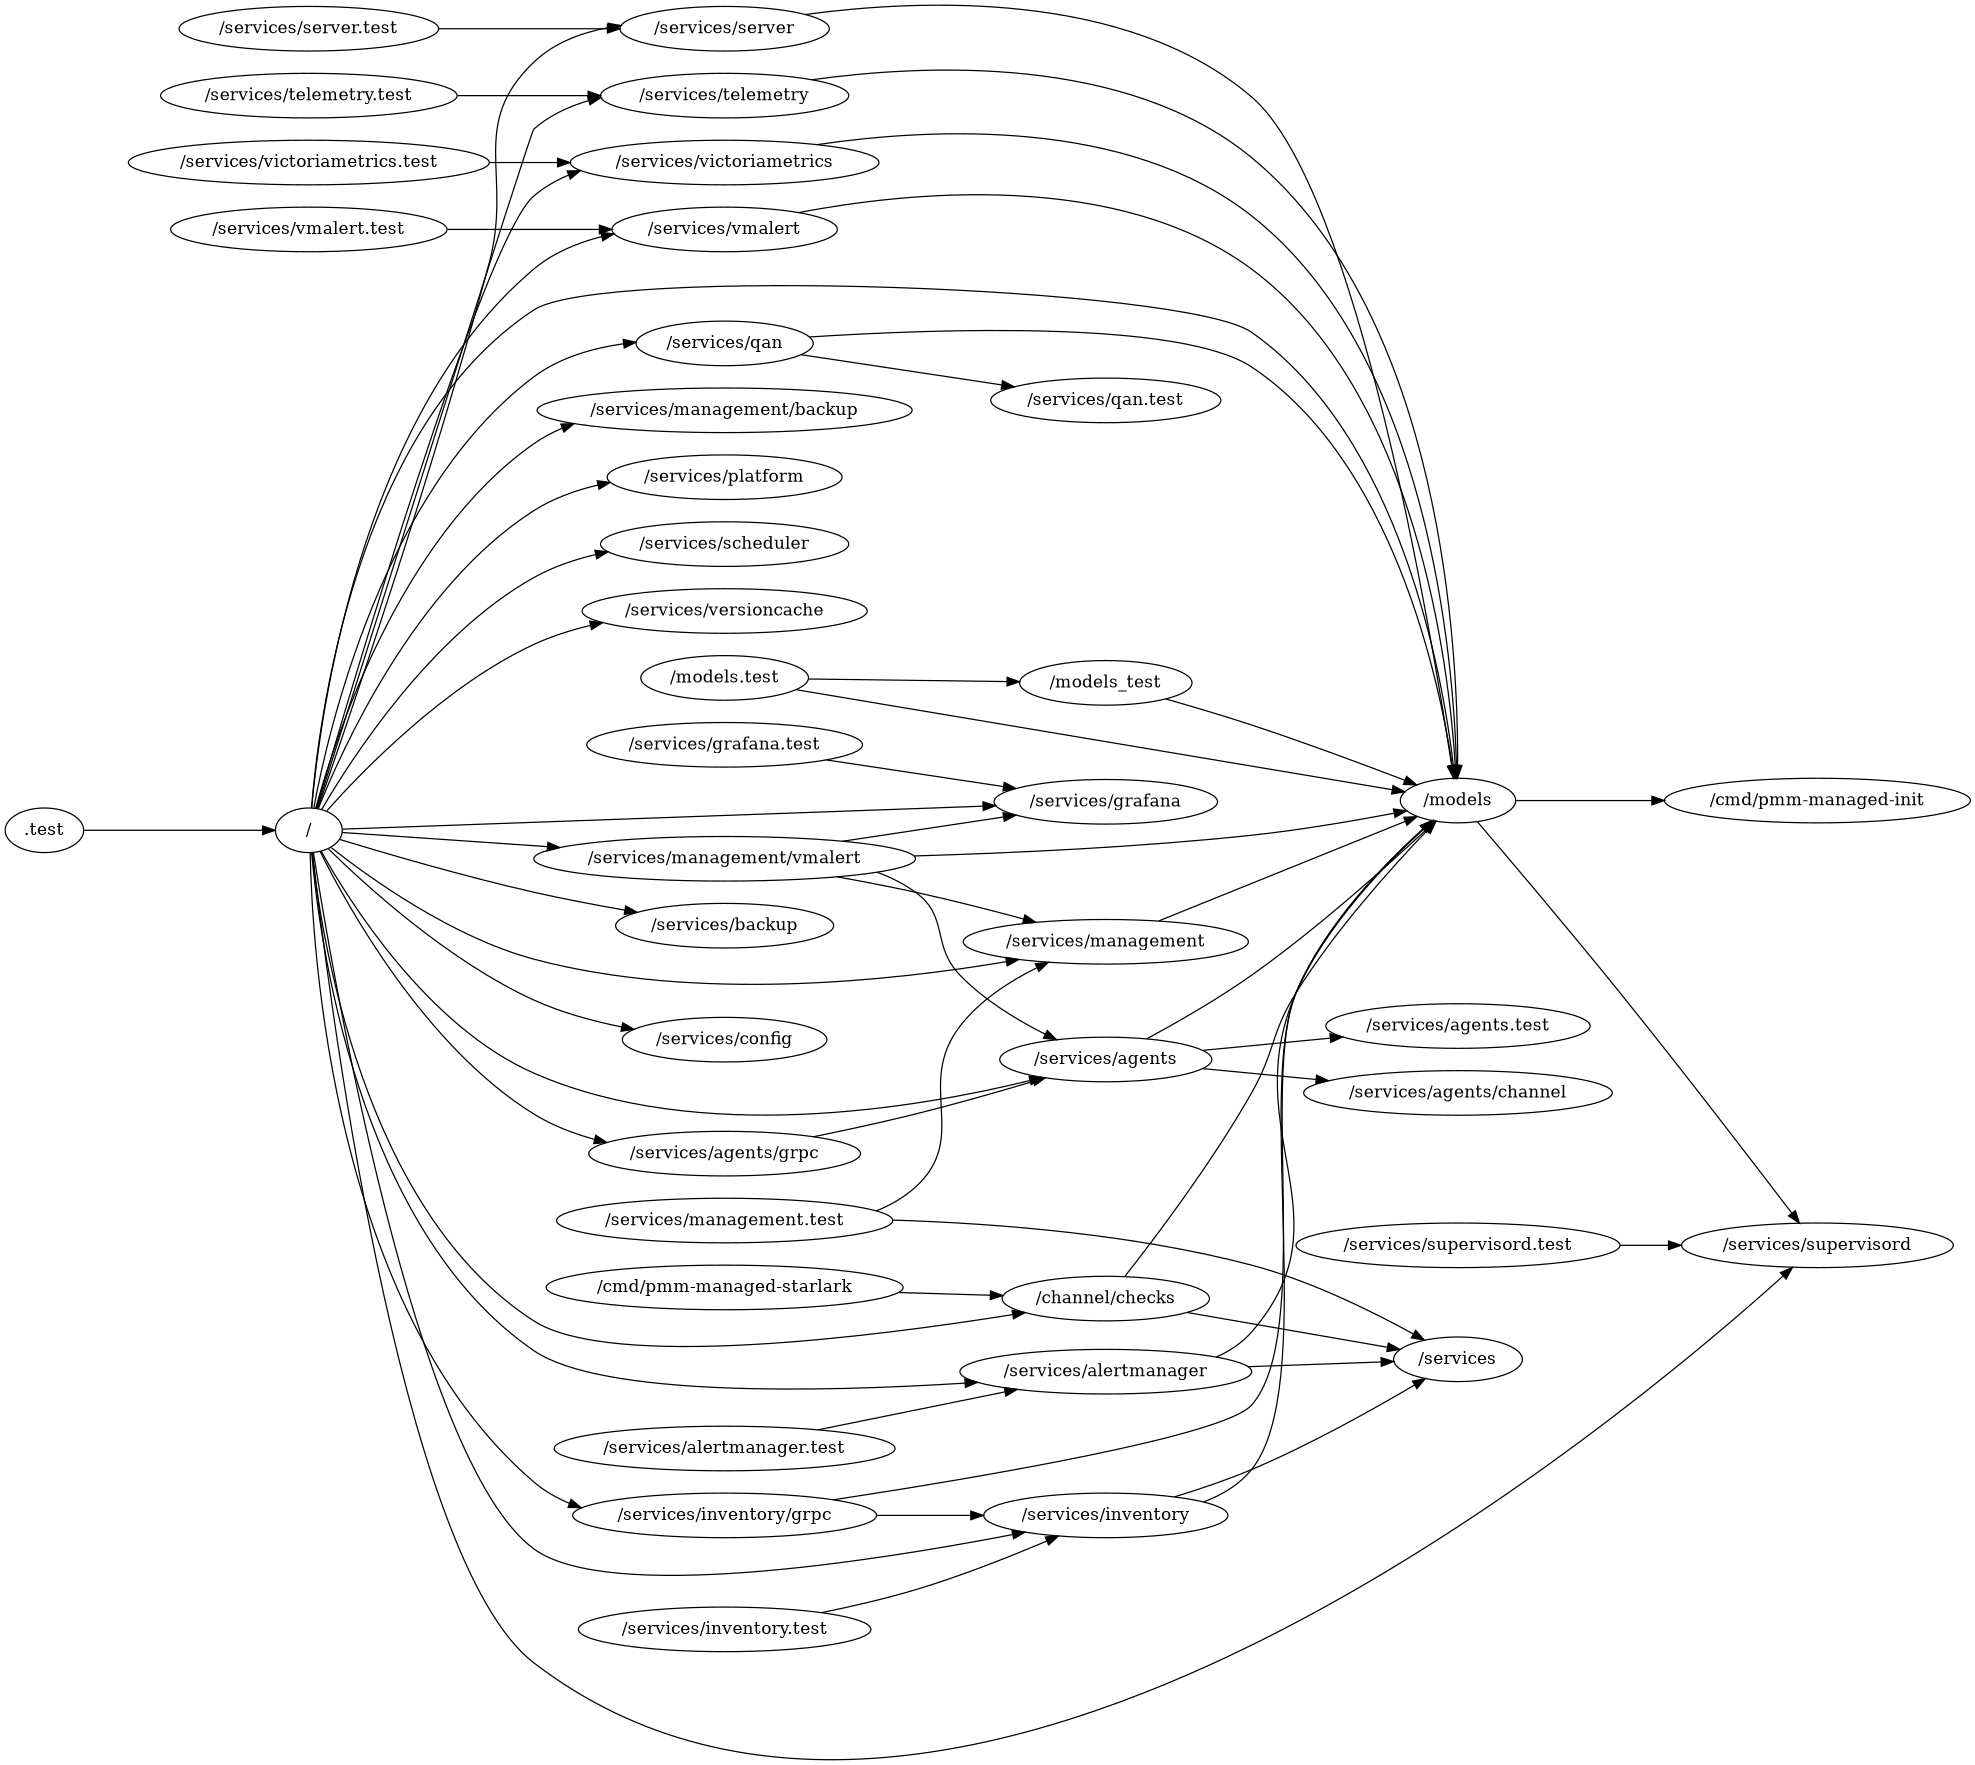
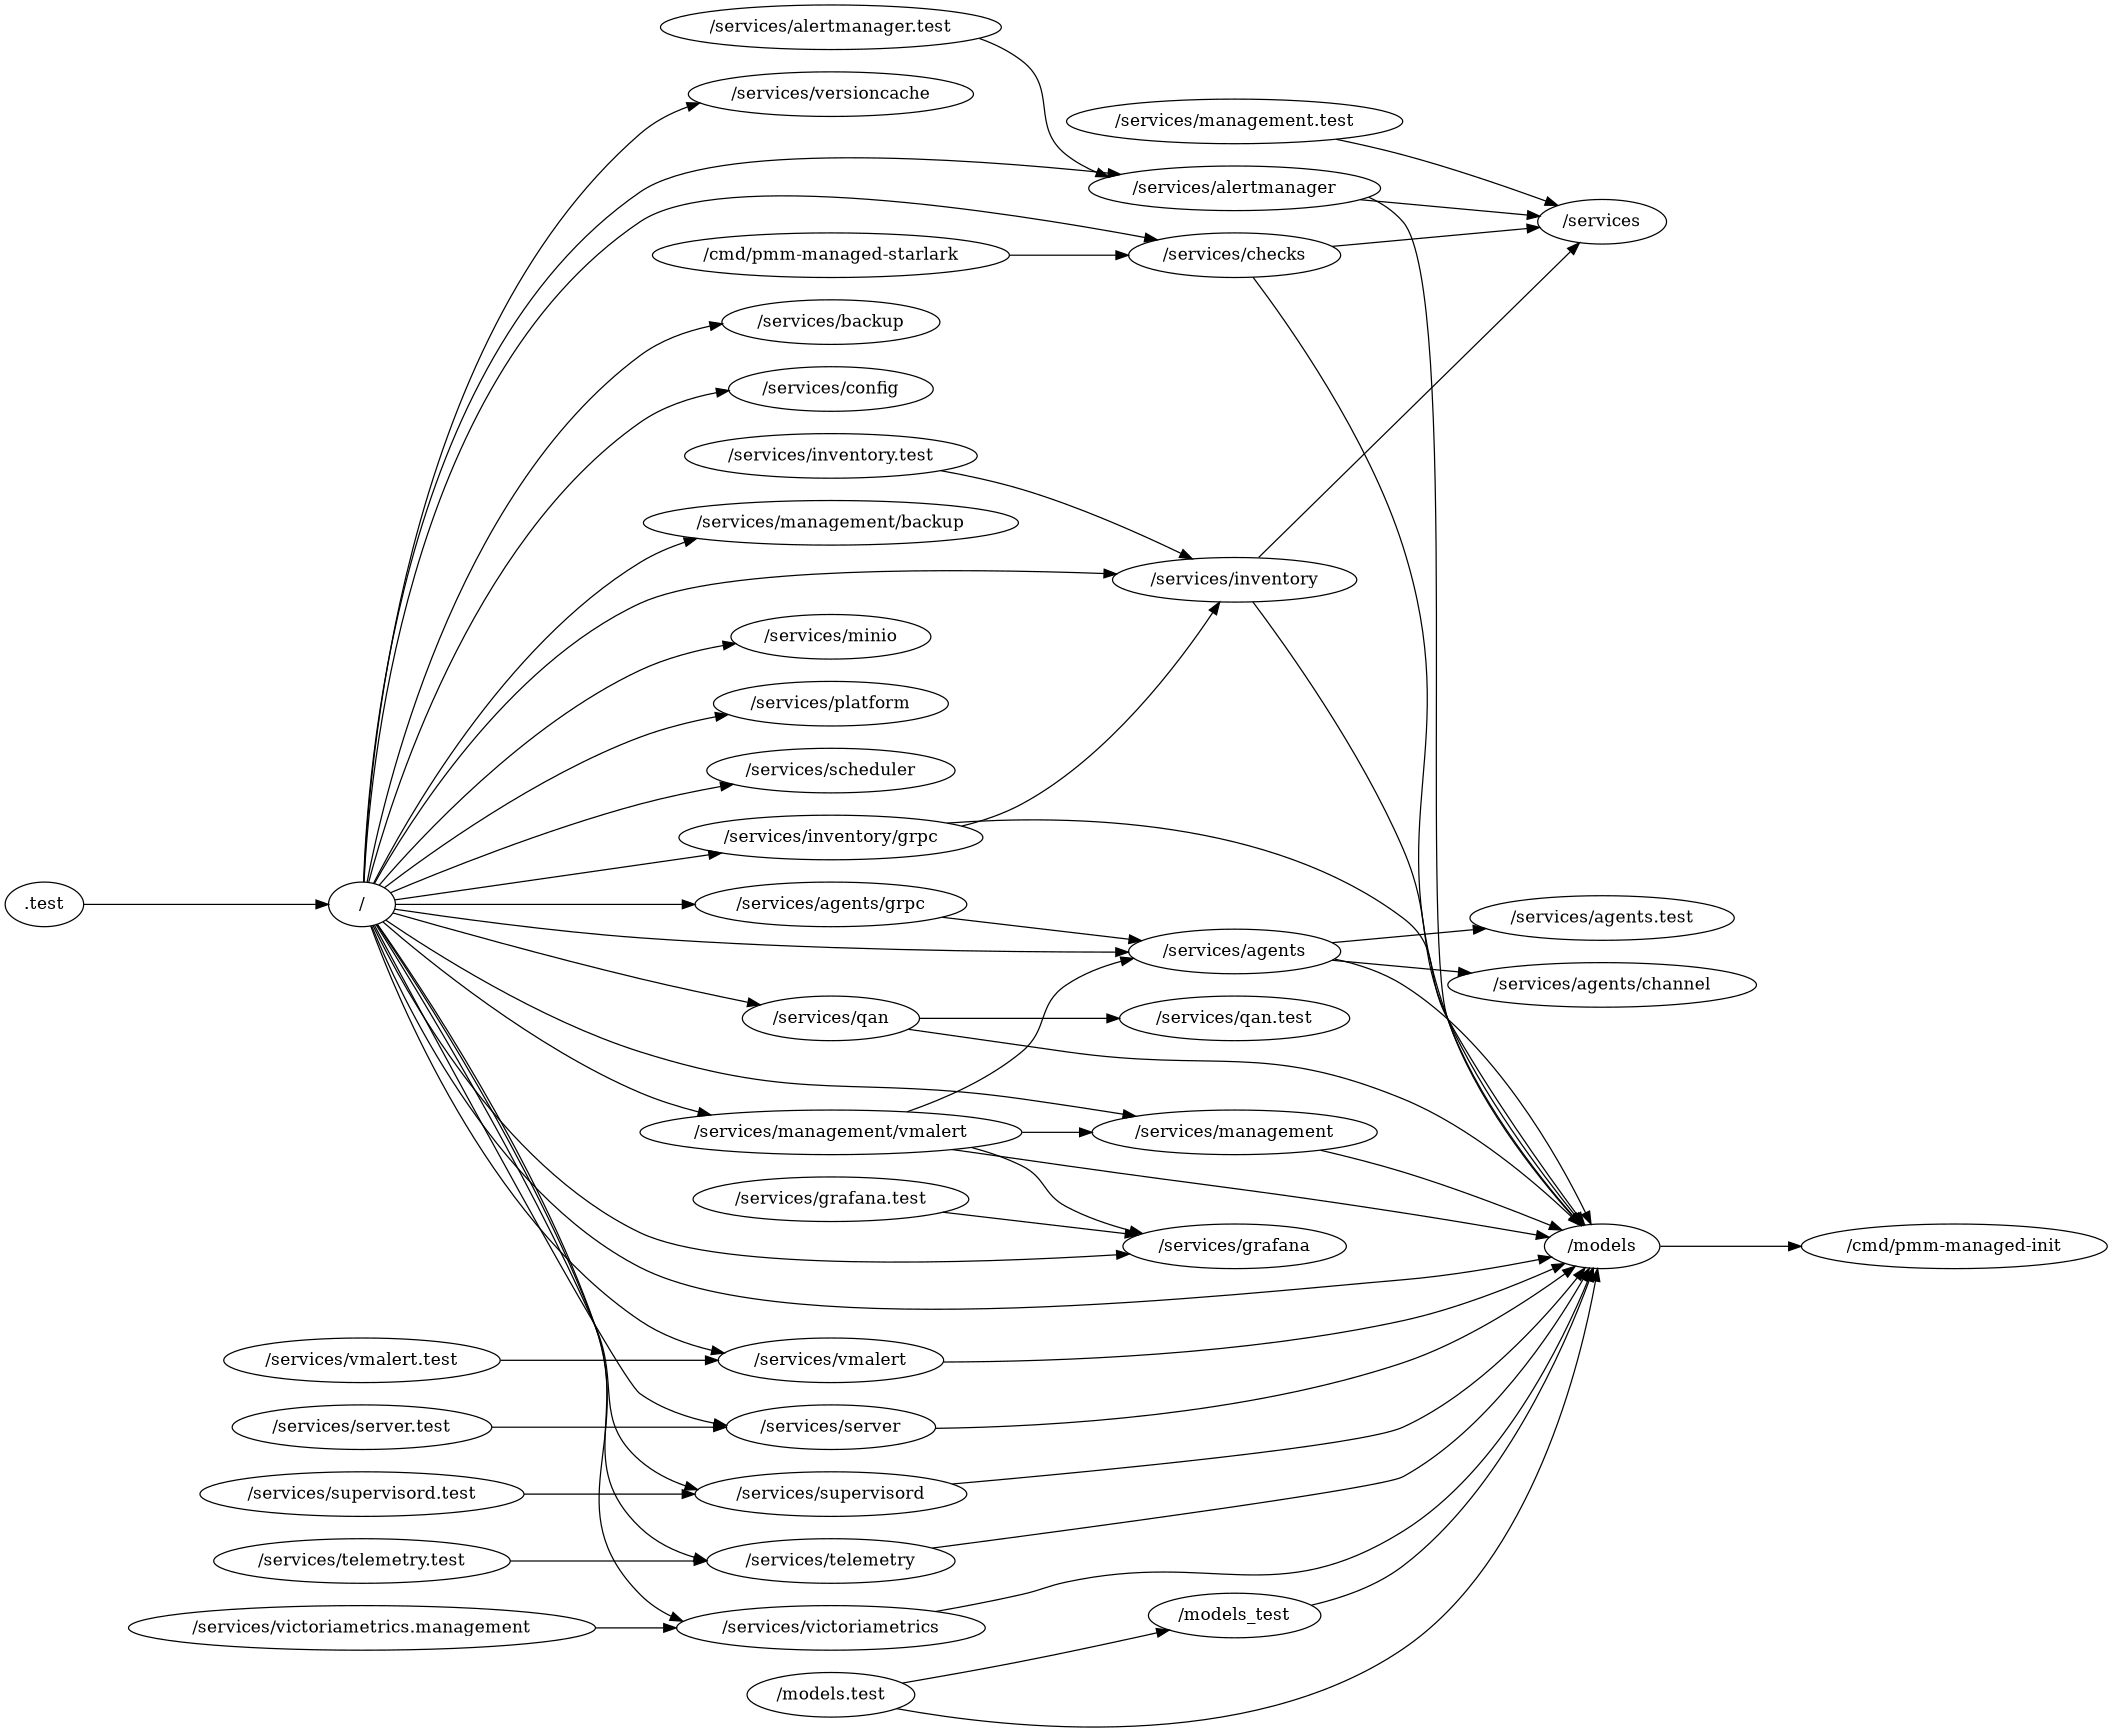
(309, 163) -> (362, 1628)
none -> (831, 637)
(1638, 1015) -> (1293, 1448)
(941, 1083) -> none
(1106, 1299) -> (1235, 255)
